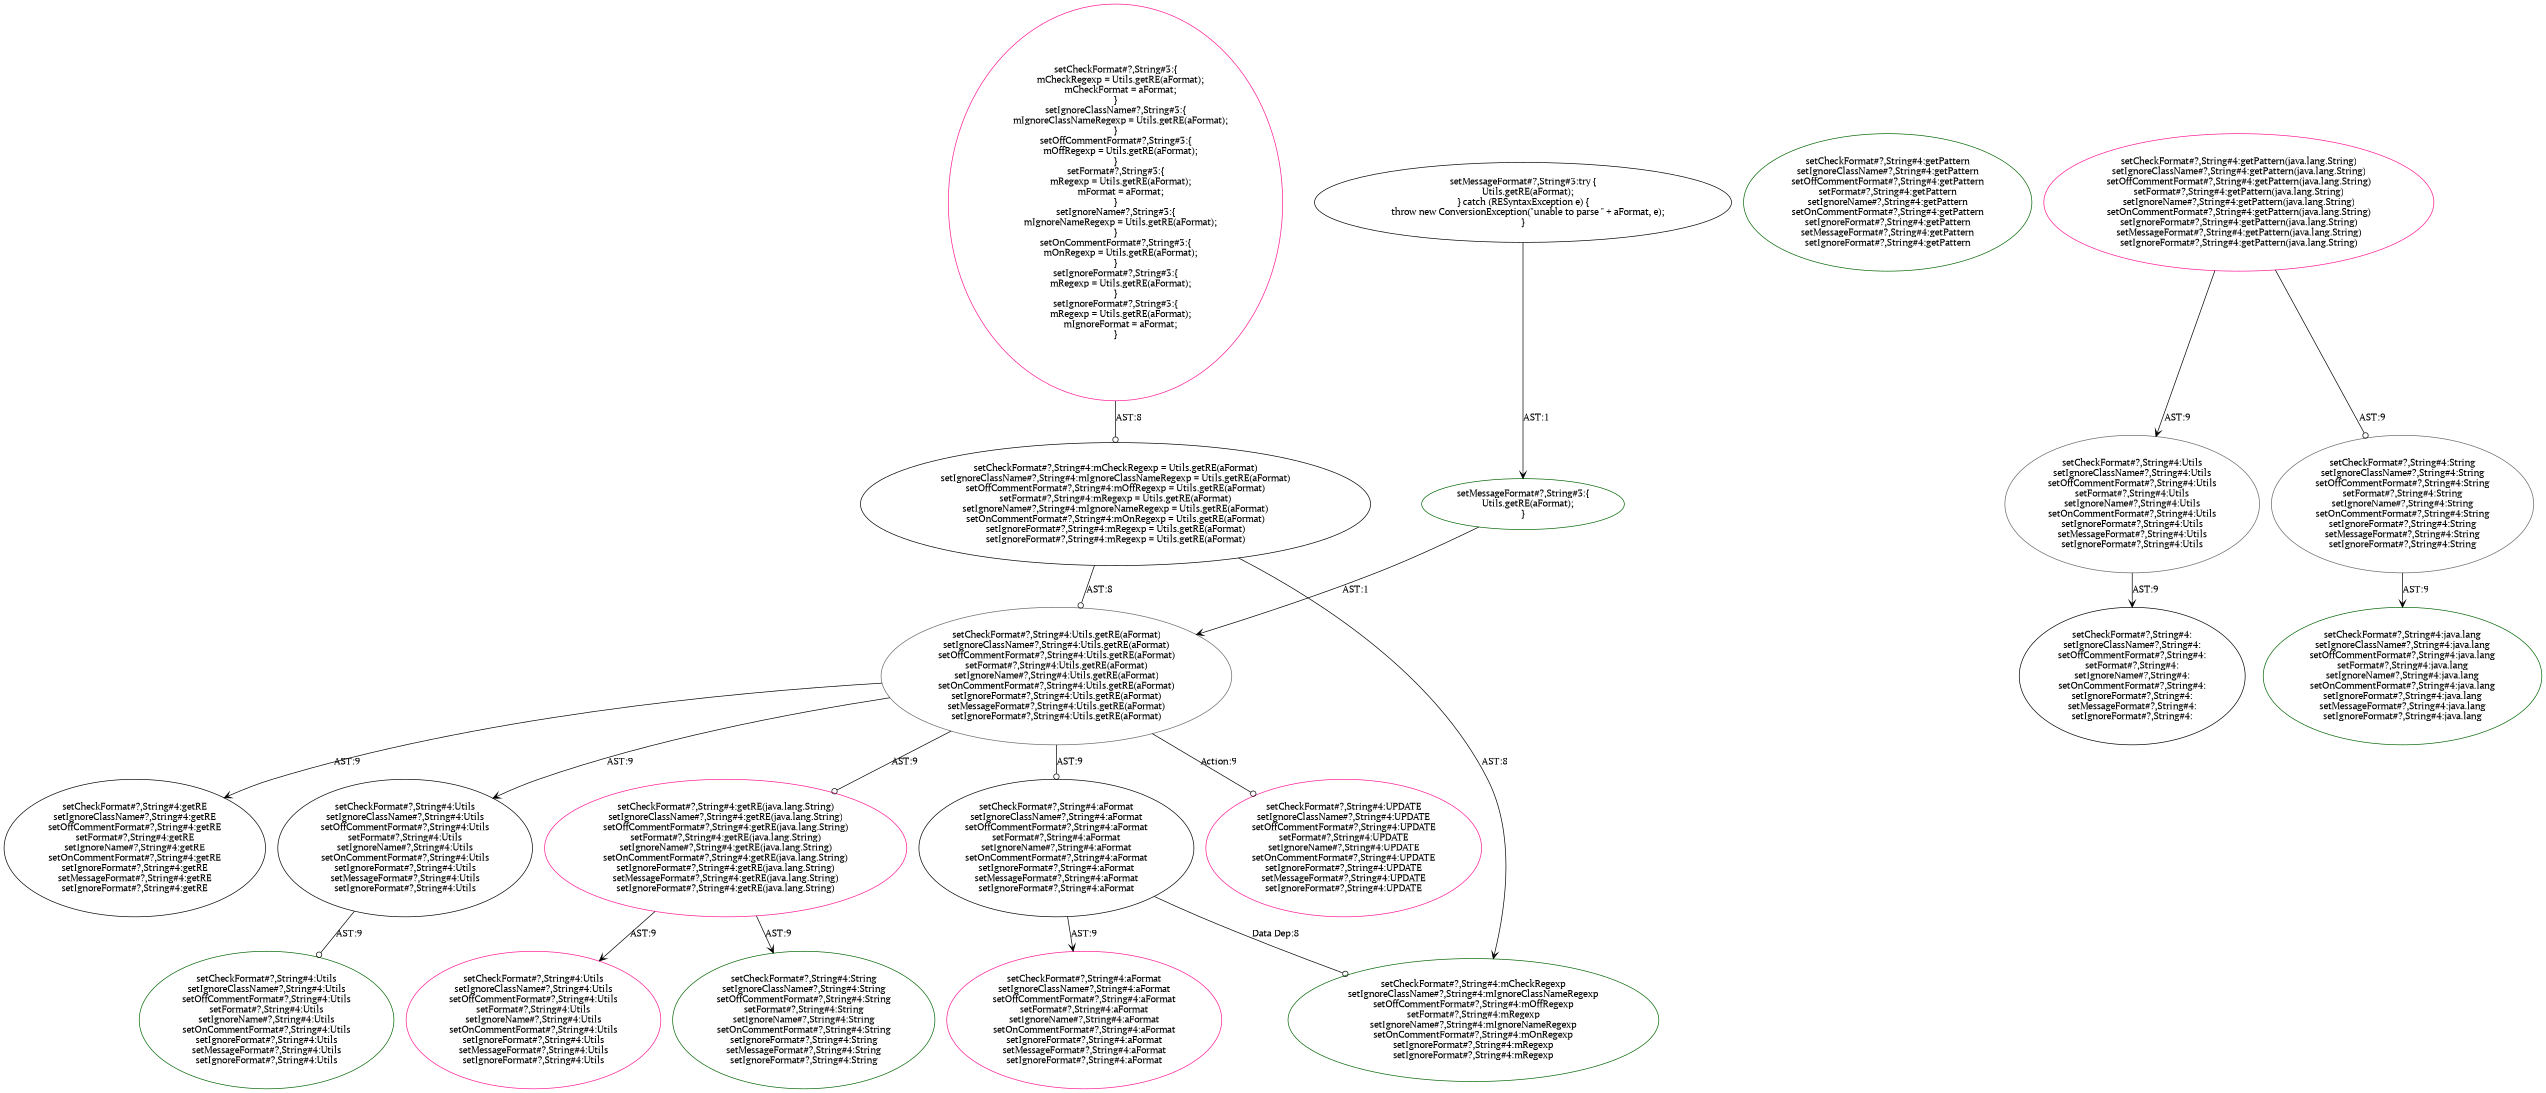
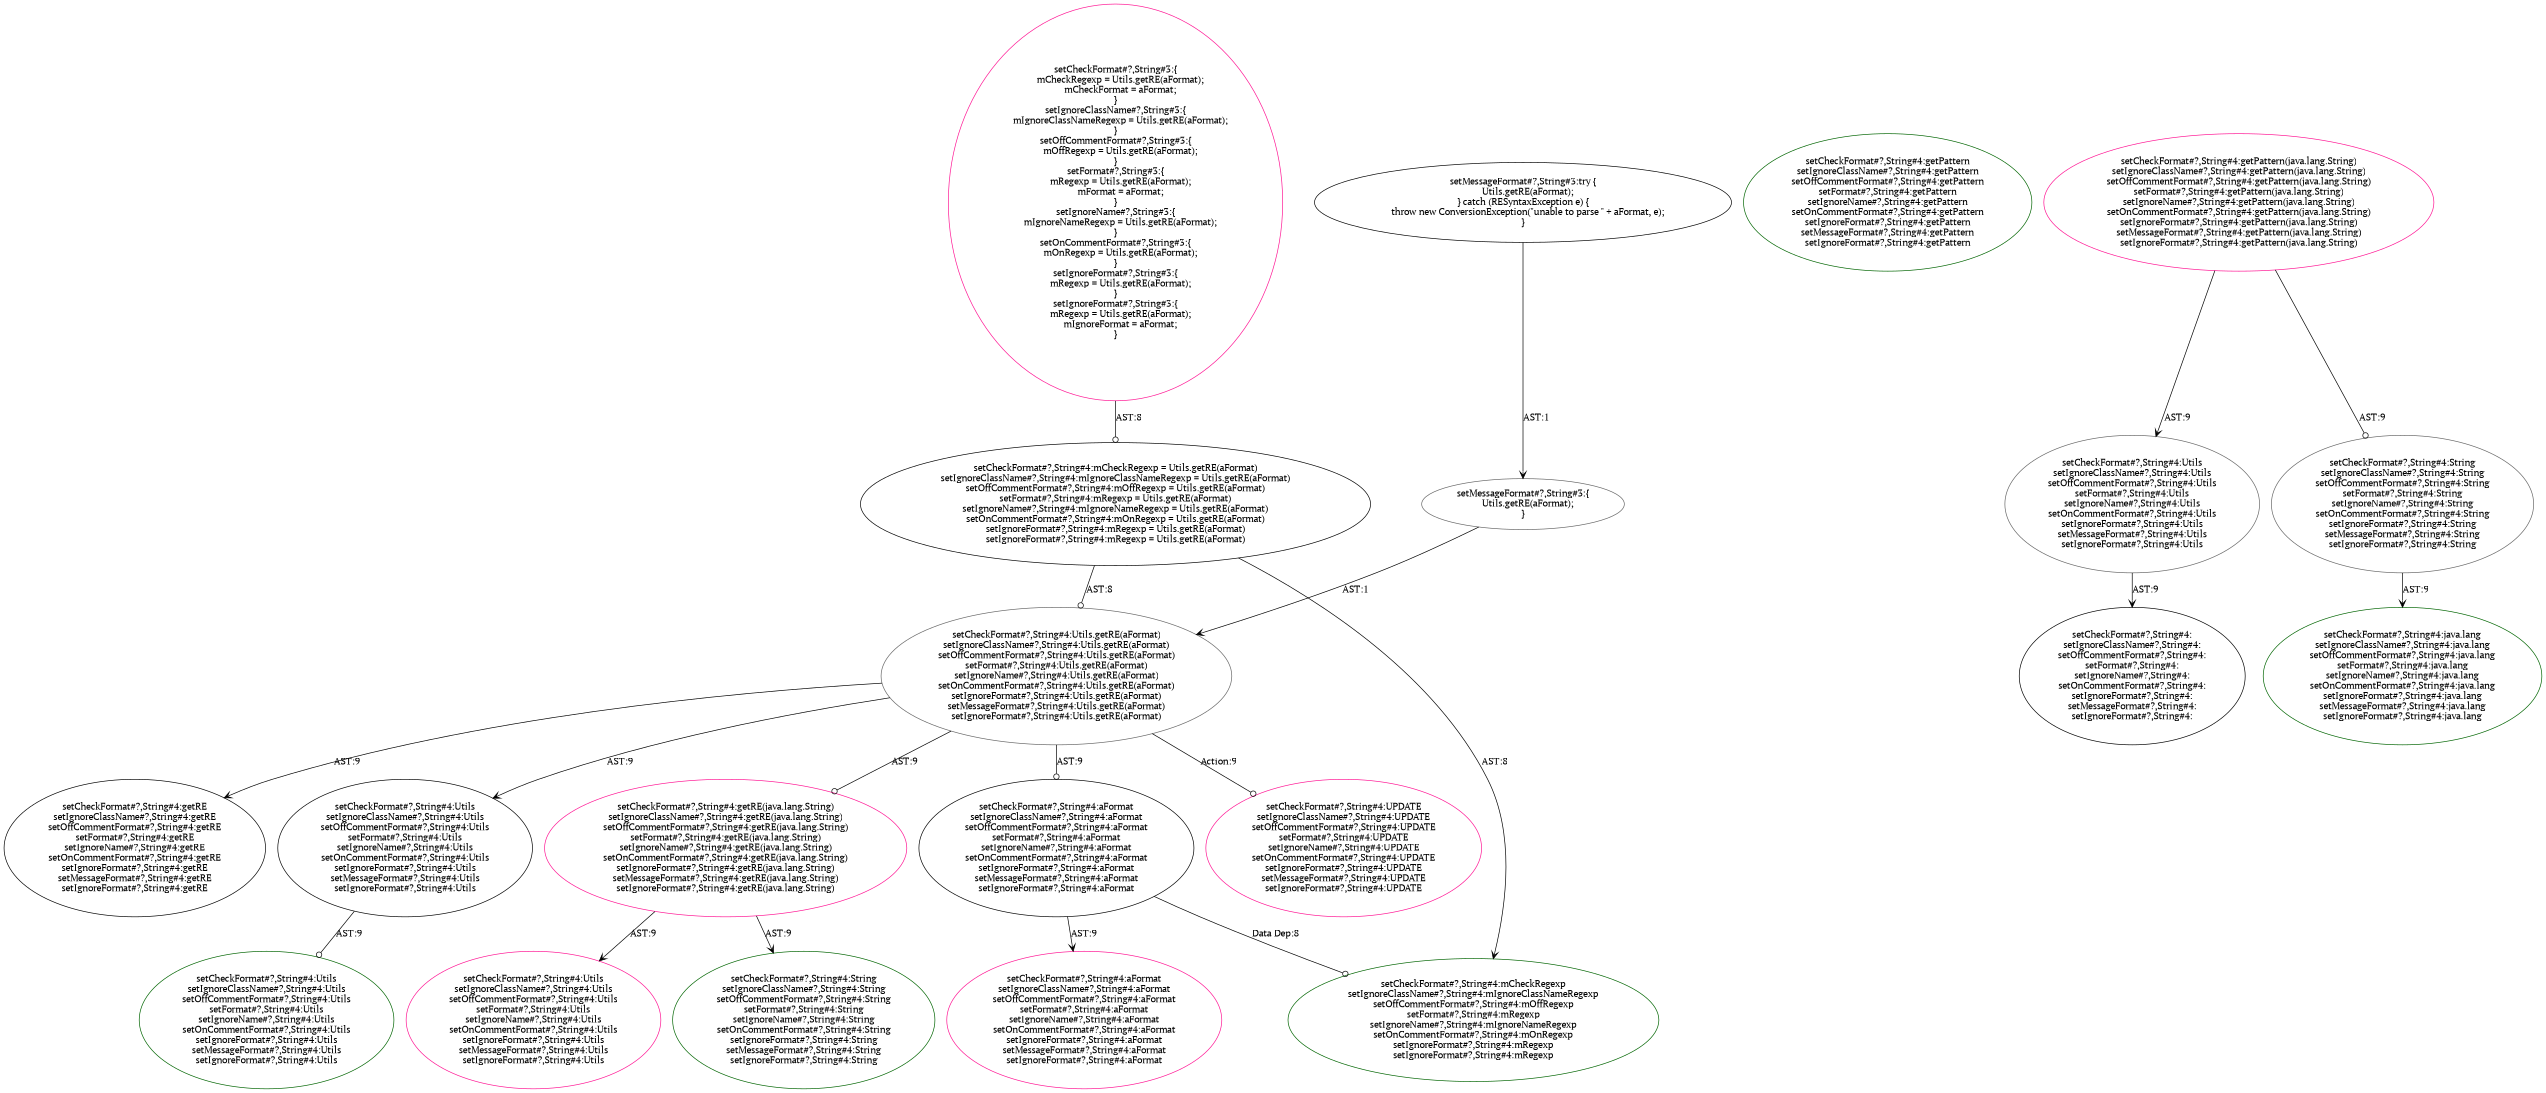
(1523, 504) -> (1523, 504)
